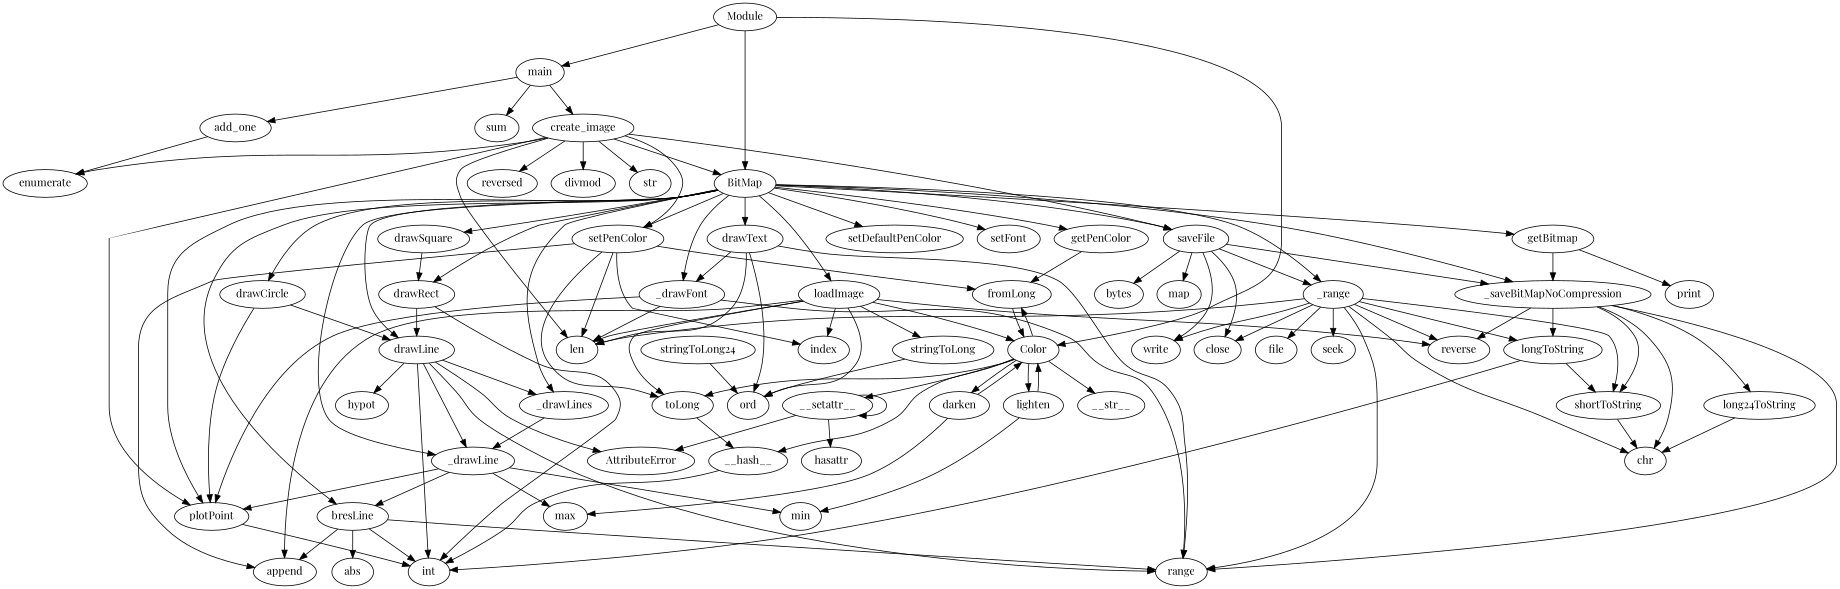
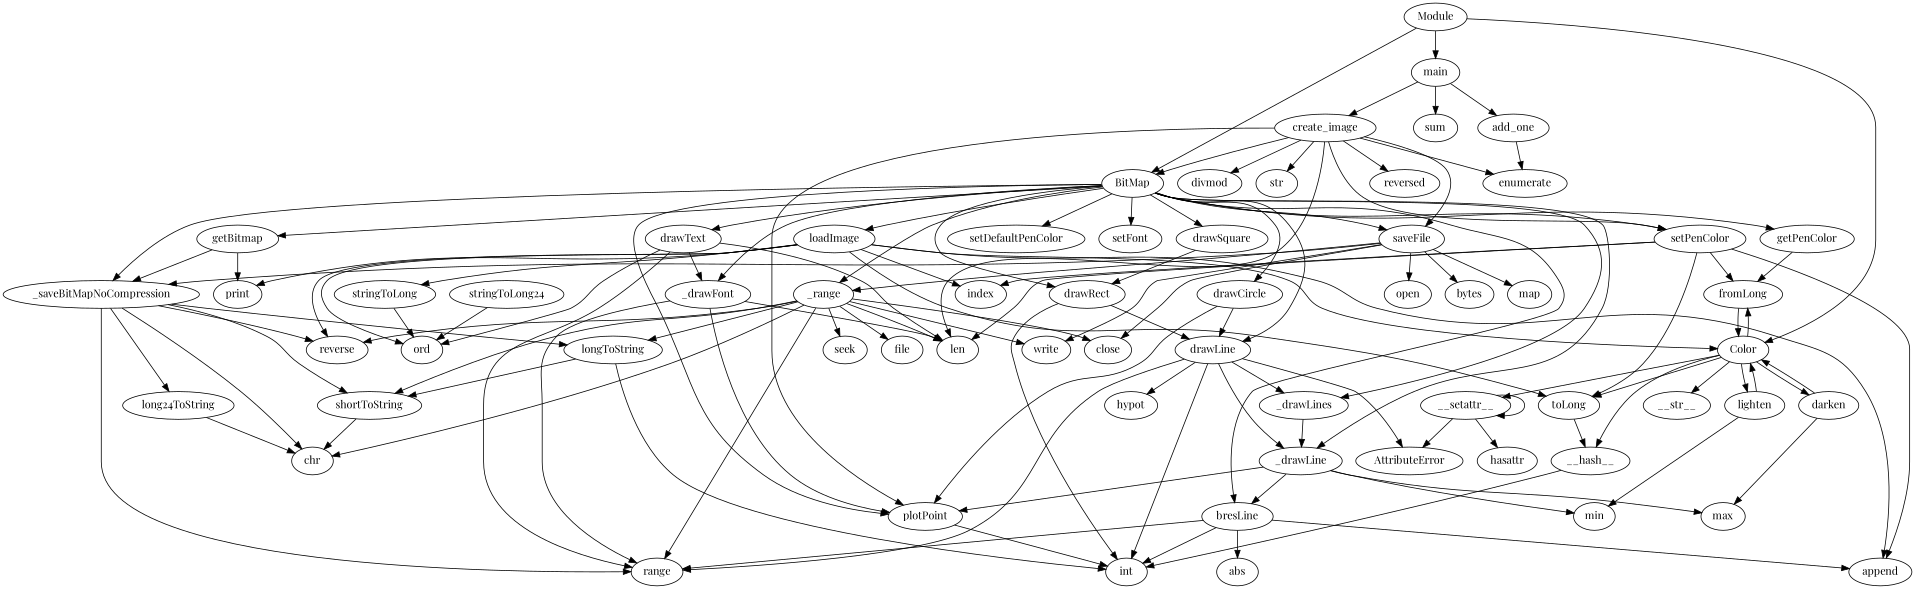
none -> (1408, 294)
(702, 318) -> (530, 258)
